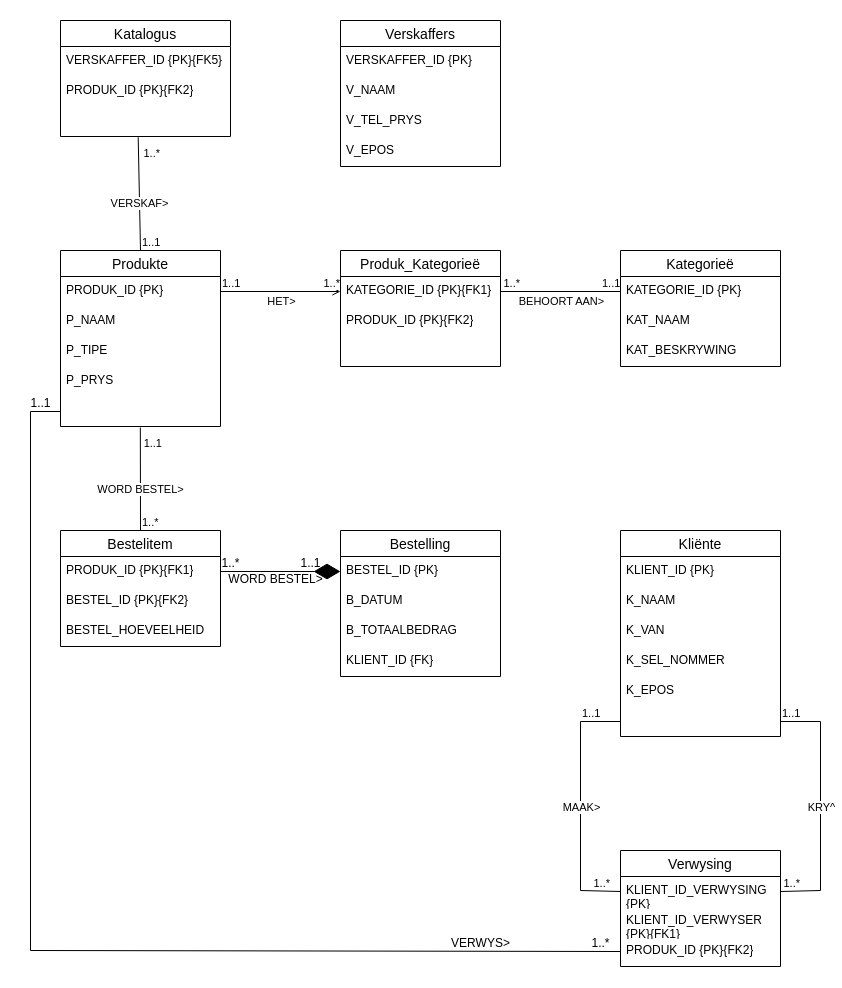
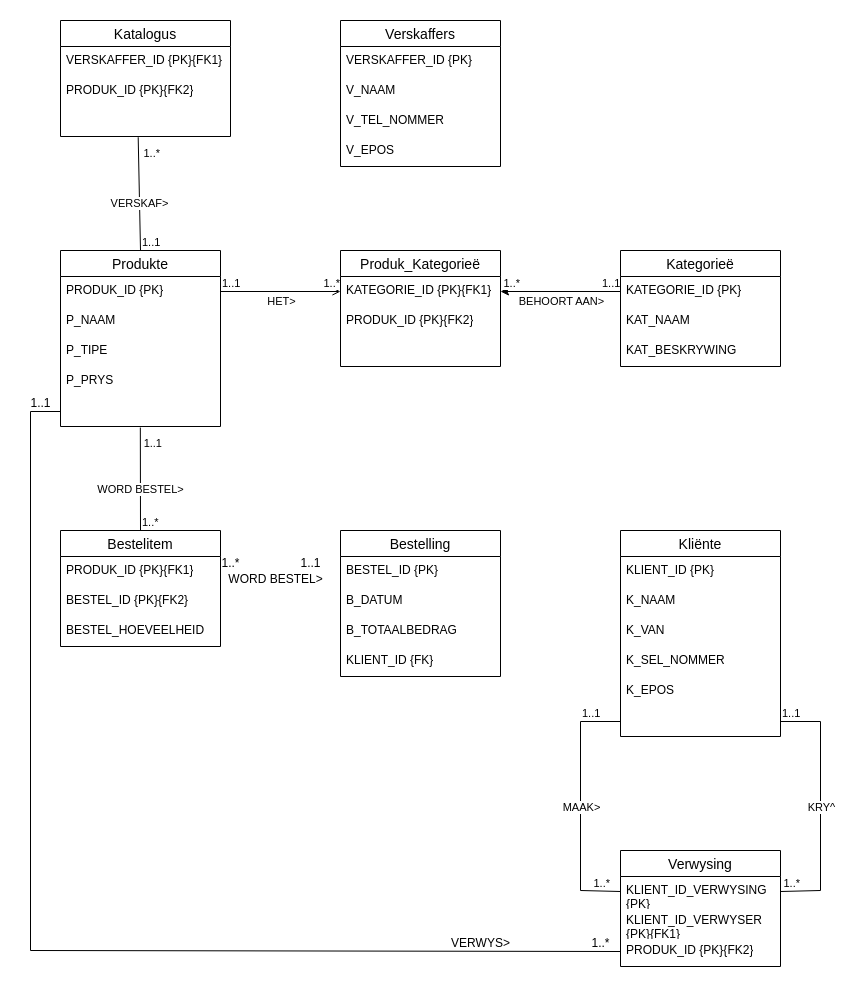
(142, 61) -> (142, 61)
(380, 121) -> (387, 121)
(507, 292) -> (509, 292)
(268, 572) -> none
